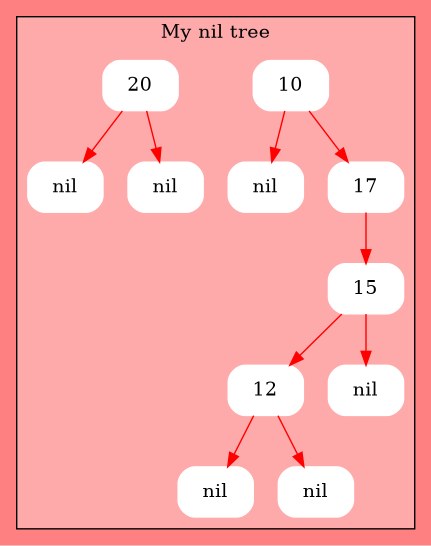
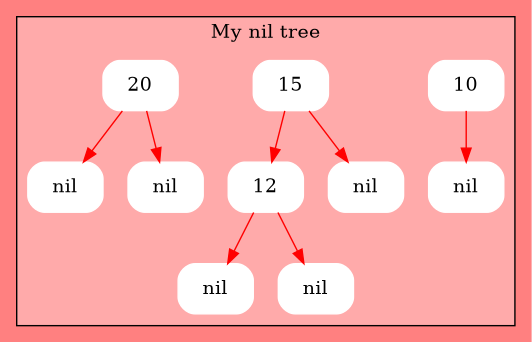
(366, 187) -> none
